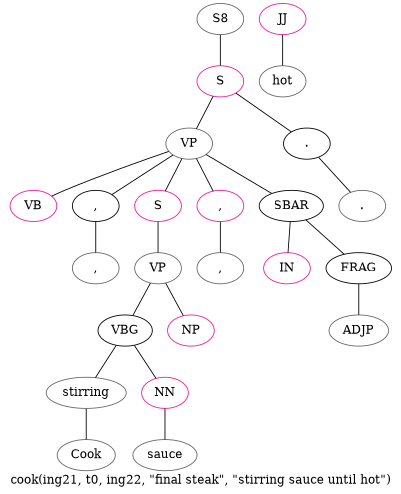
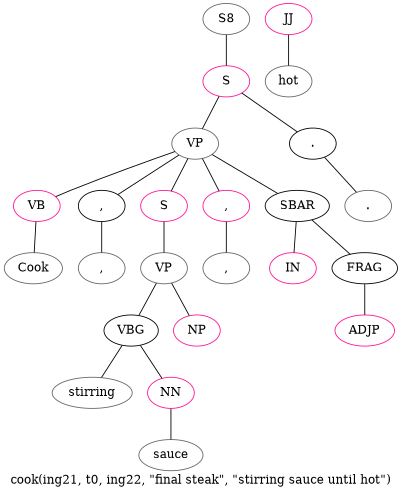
(359, 331) -> (365, 331)
(86, 424) -> (35, 237)
